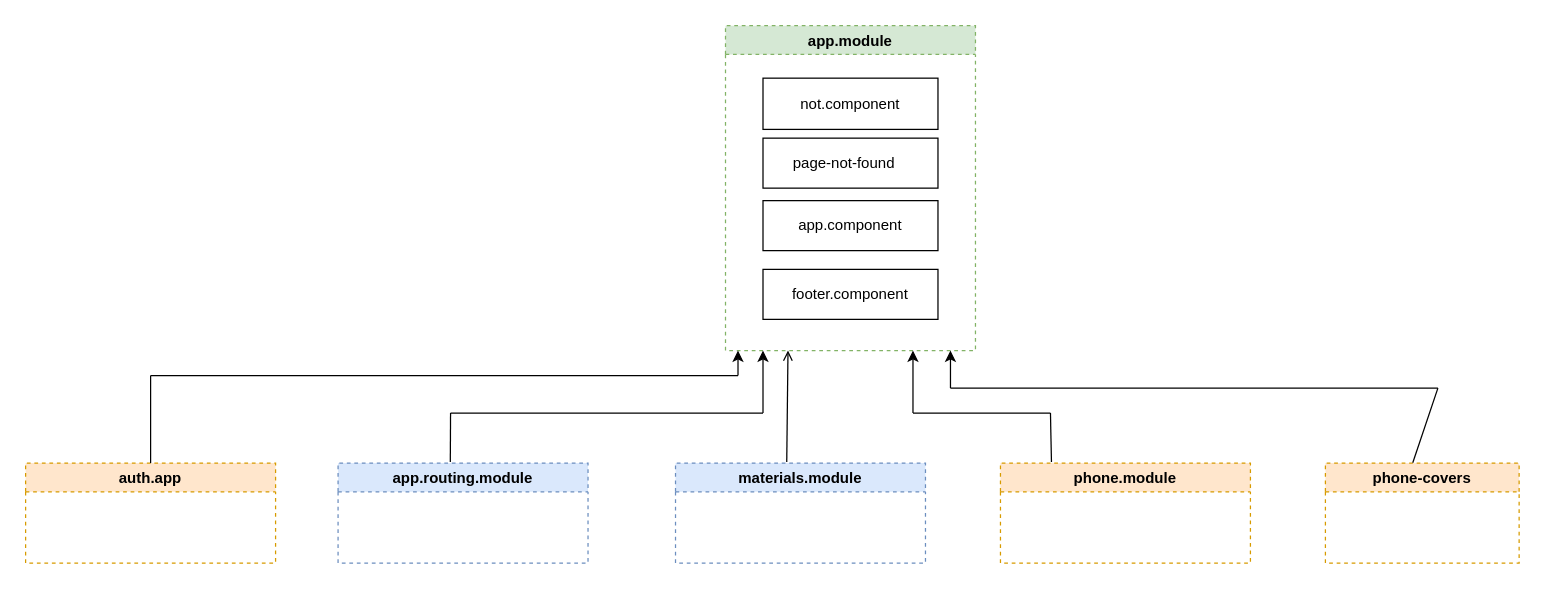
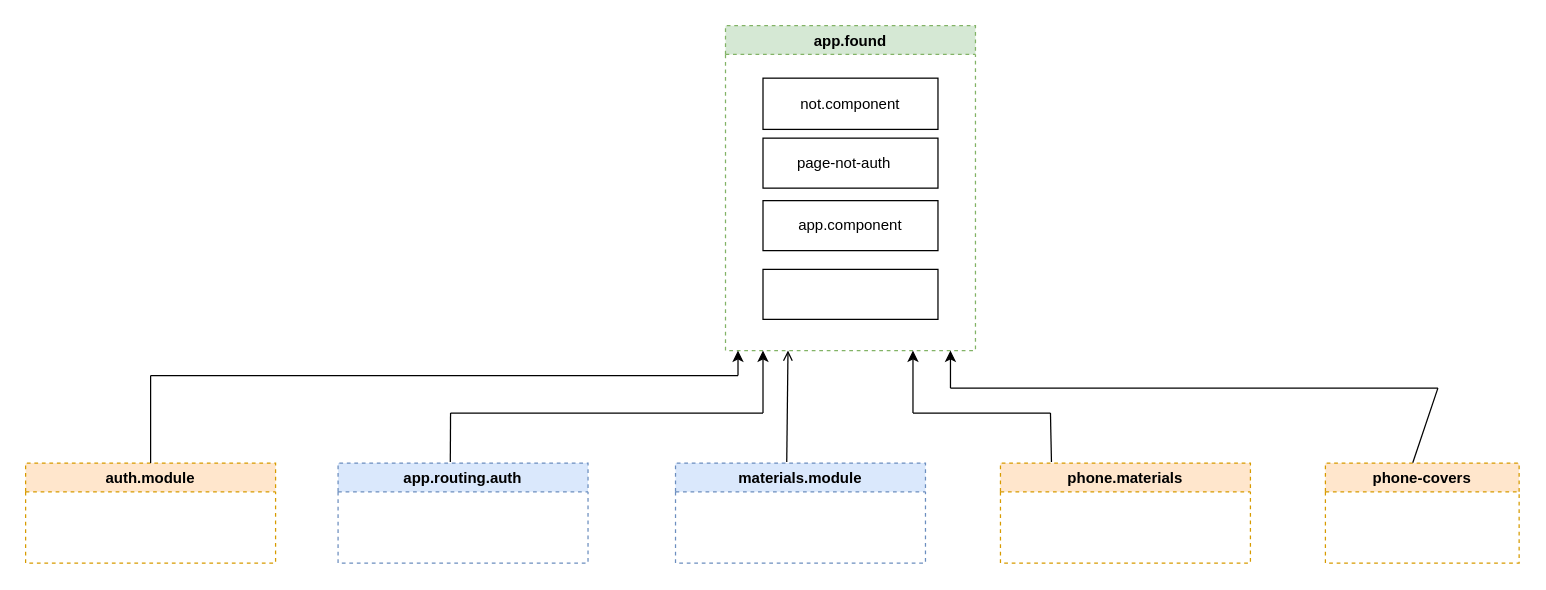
(850, 41) -> (850, 41)
(844, 163) -> (844, 163)
(851, 294) -> none
(150, 478) -> (150, 478)
(463, 478) -> (463, 478)
(1125, 478) -> (1125, 478)
